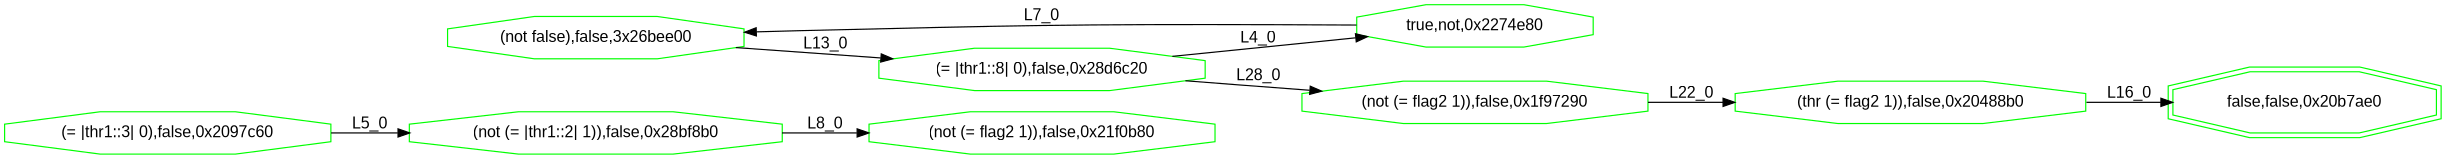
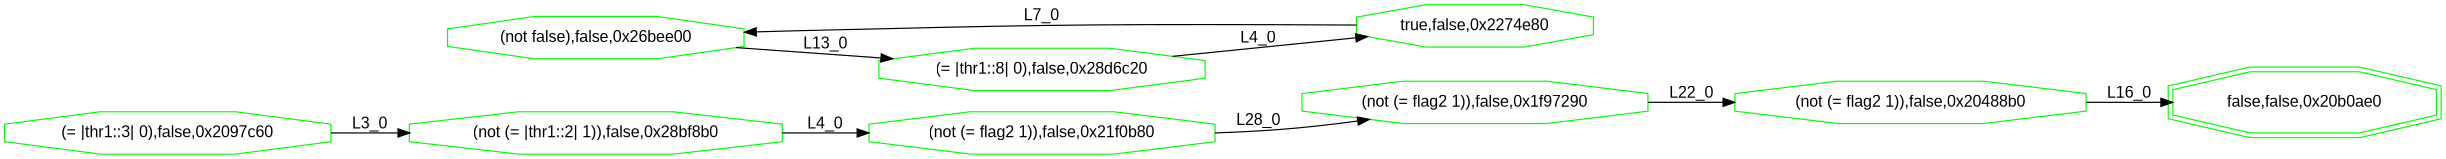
(1475, 26) -> (1475, 26)
(596, 38) -> (596, 38)
(1248, 86) -> (1286, 129)
(1910, 102) -> (1910, 102)
(2305, 102) -> (2305, 102)
(370, 124) -> (370, 124)
(826, 124) -> (826, 124)
